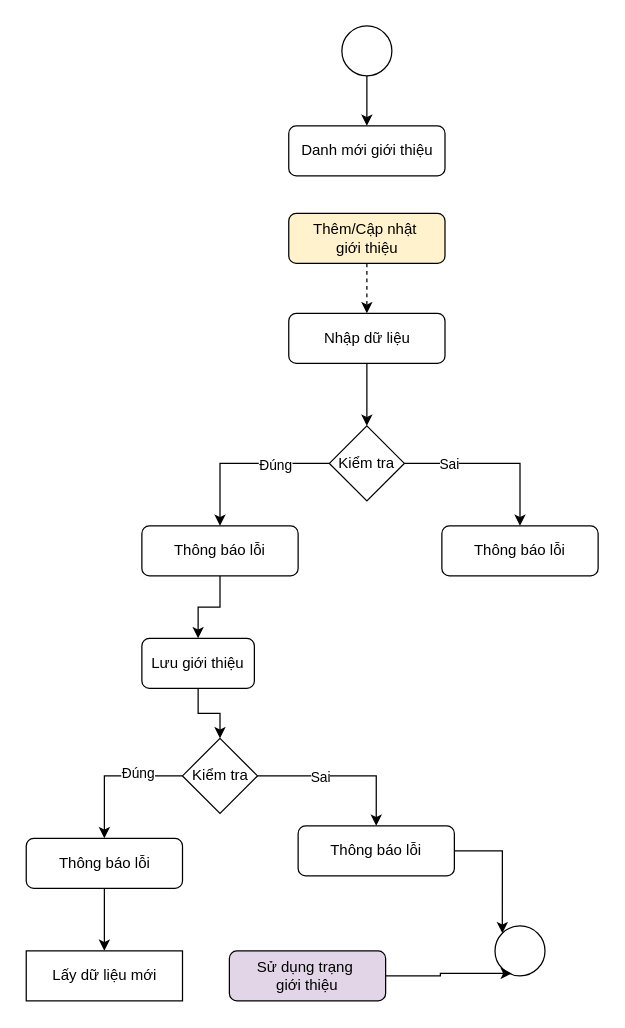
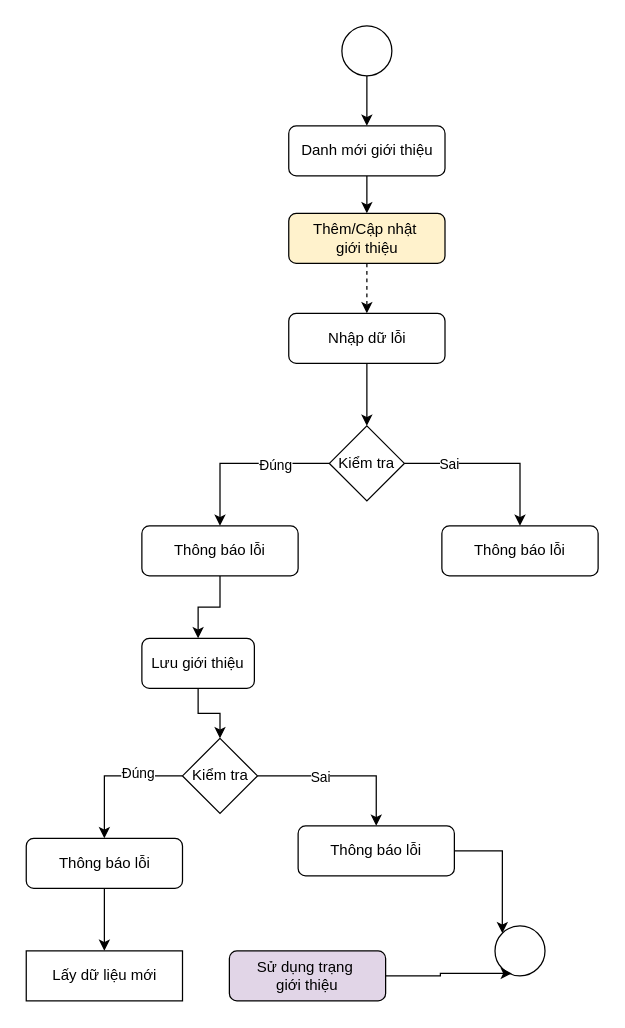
none -> (367, 199)
(368, 338) -> (368, 338)
